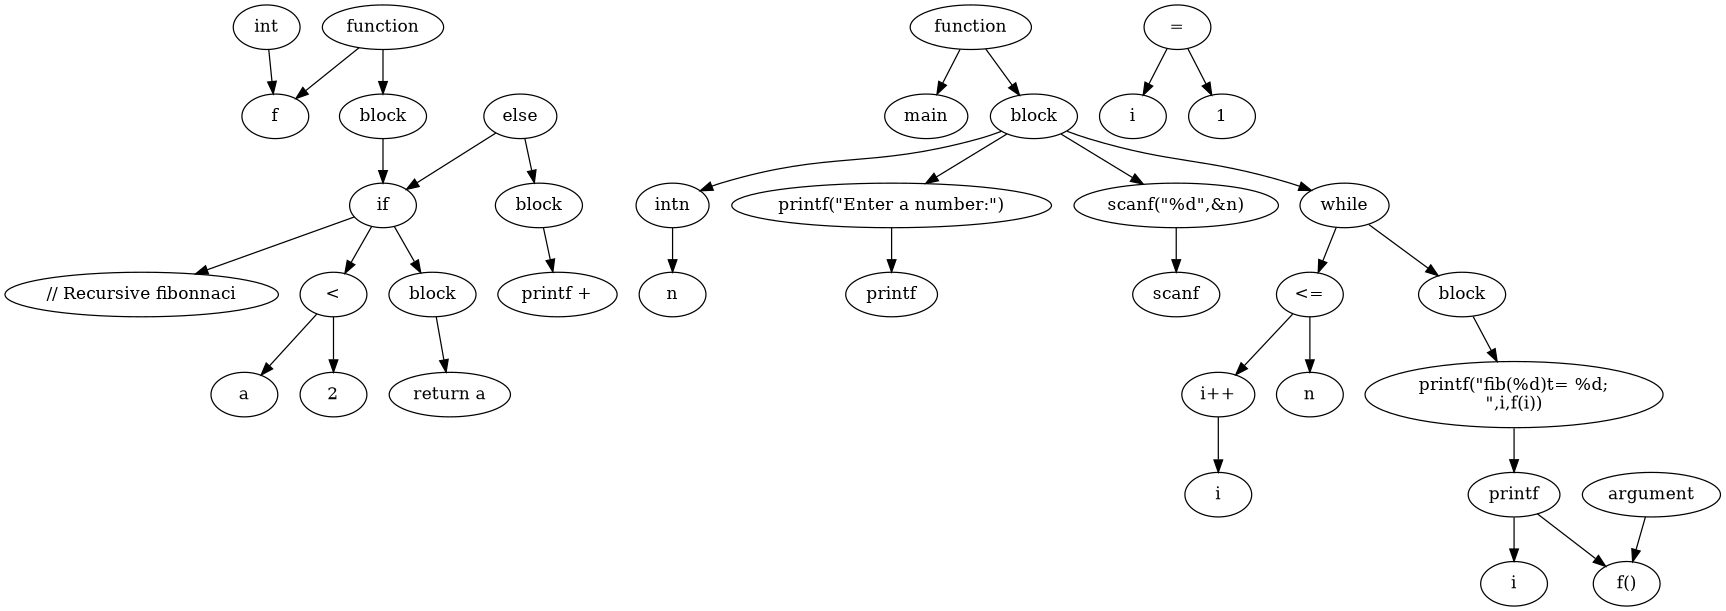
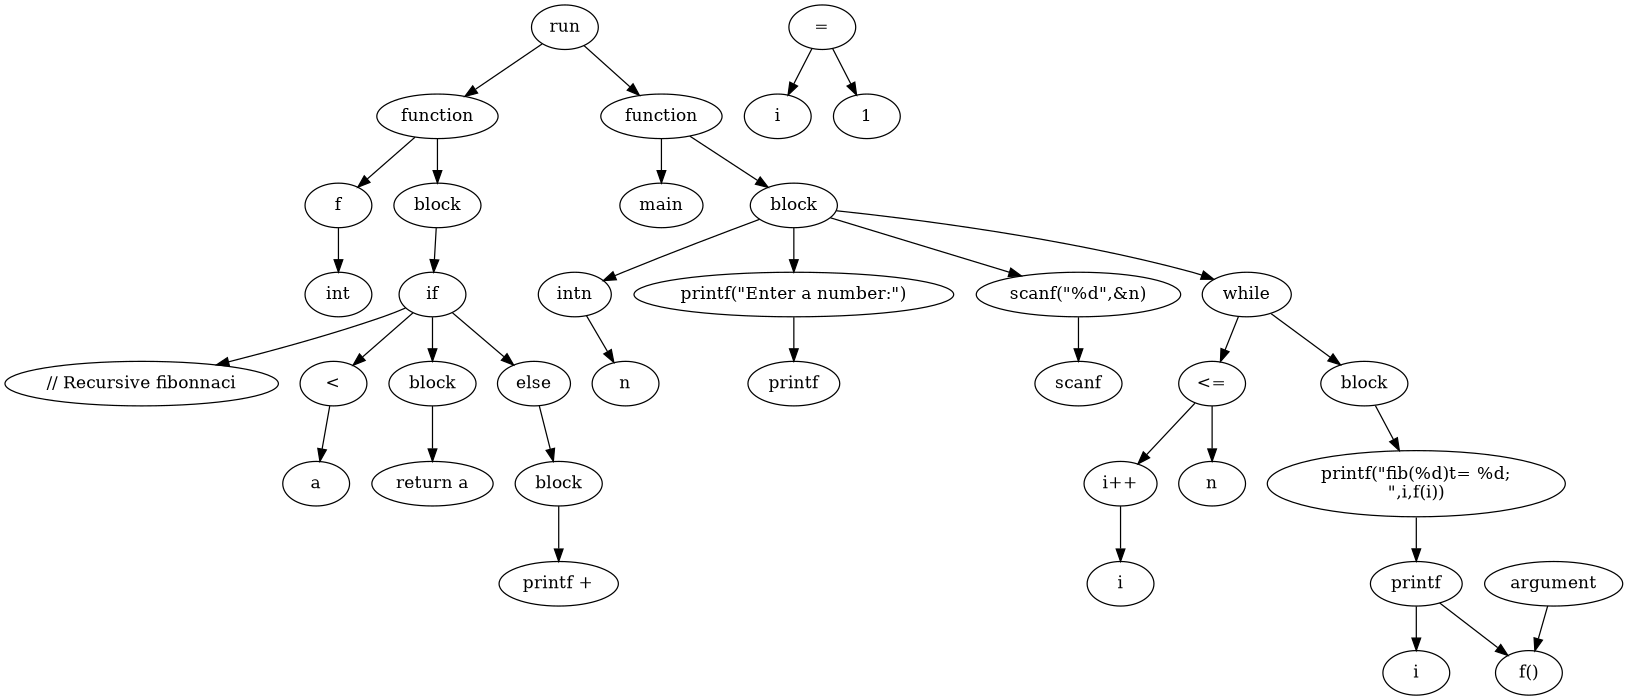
none -> (565, 27)
(270, 66) -> (338, 244)
(456, 158) -> (478, 335)
(333, 395) -> none
